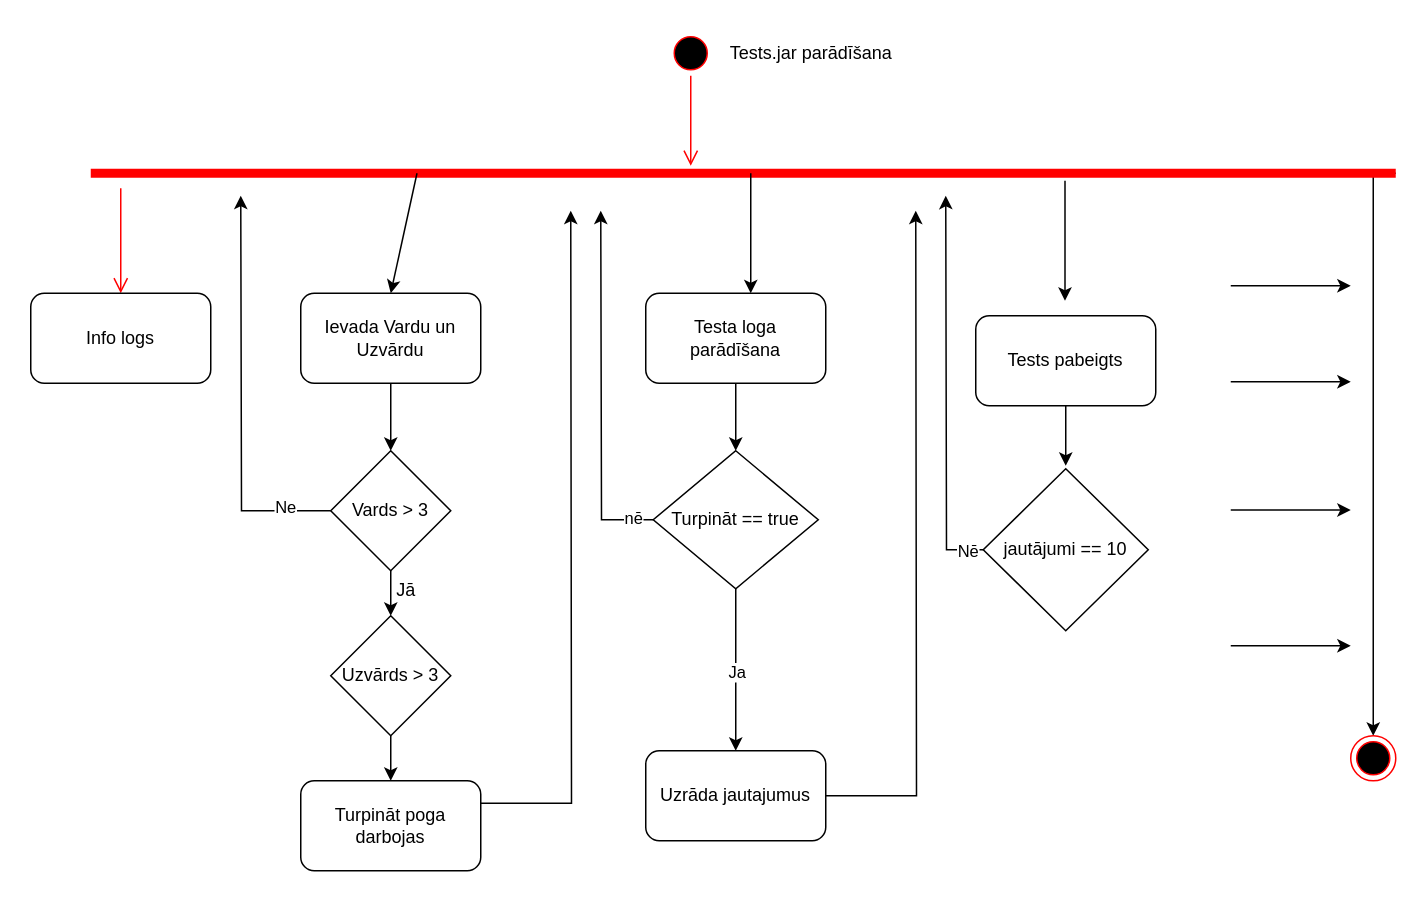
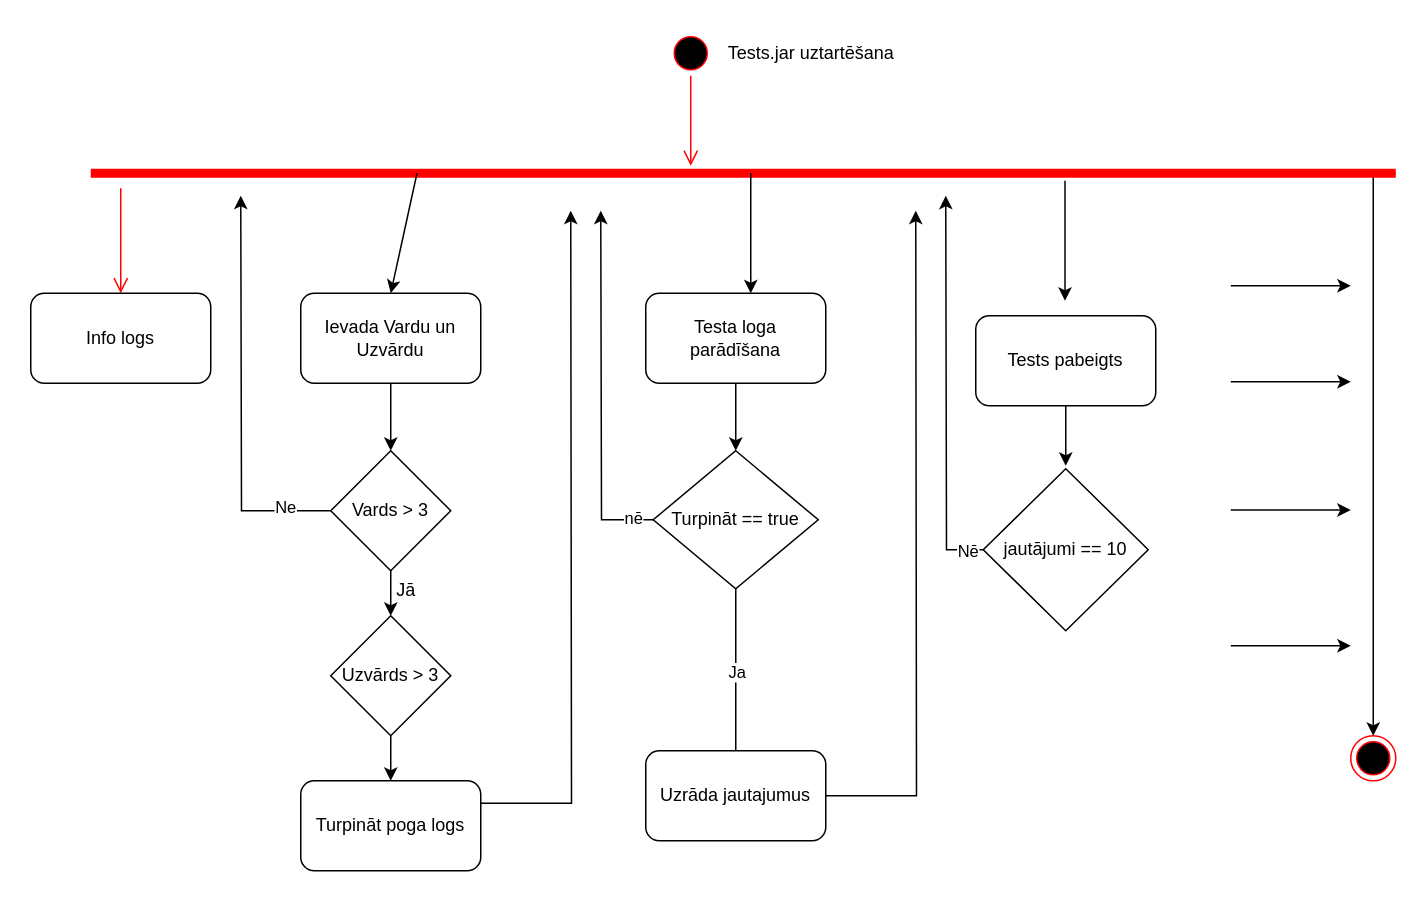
(812, 53) -> (812, 53)
(736, 739) -> (736, 743)
(391, 826) -> (391, 826)
